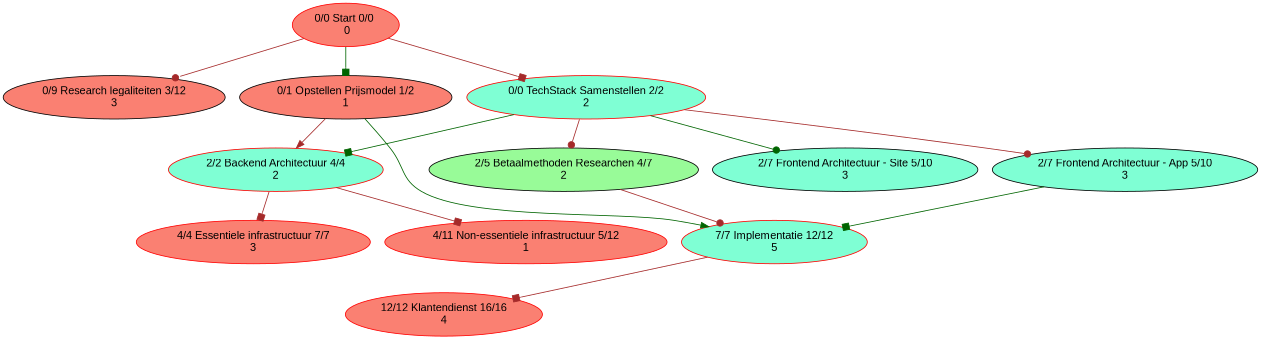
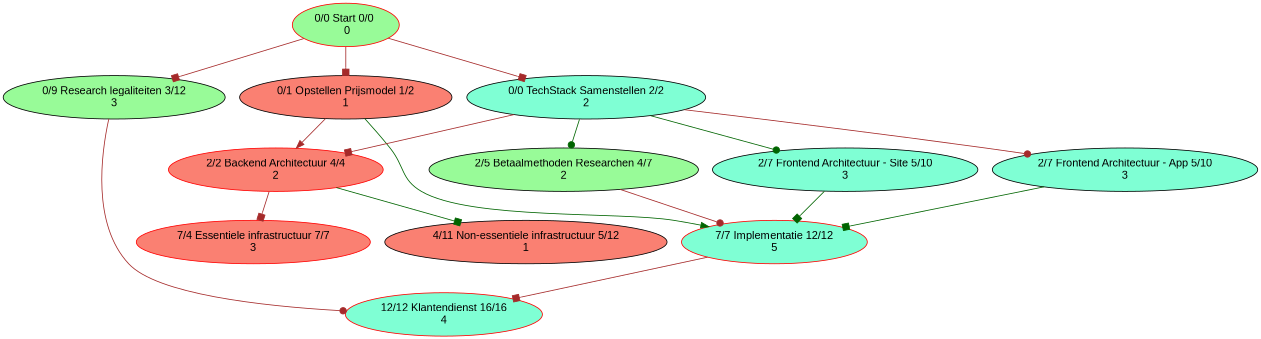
(346, 25) -> (346, 25)
(242, 57) -> (242, 57)
(346, 57) -> (346, 57)
(114, 97) -> (114, 97)
(586, 97) -> (586, 97)
(576, 130) -> (576, 130)
(434, 133) -> (434, 133)
(276, 170) -> (276, 170)
none -> (813, 203)
(395, 204) -> (395, 204)
(253, 242) -> (253, 242)
(526, 242) -> (526, 242)
none -> (158, 281)
(444, 314) -> (444, 314)
